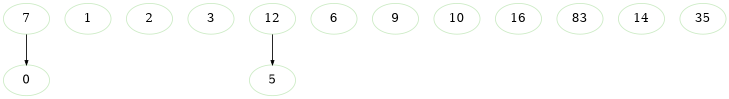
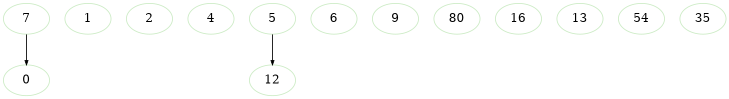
none -> (211, 19)
(211, 19) -> none
(457, 19) -> (457, 19)
(580, 19) -> (580, 19)
(641, 19) -> (641, 19)
(272, 47) -> (272, 47)
